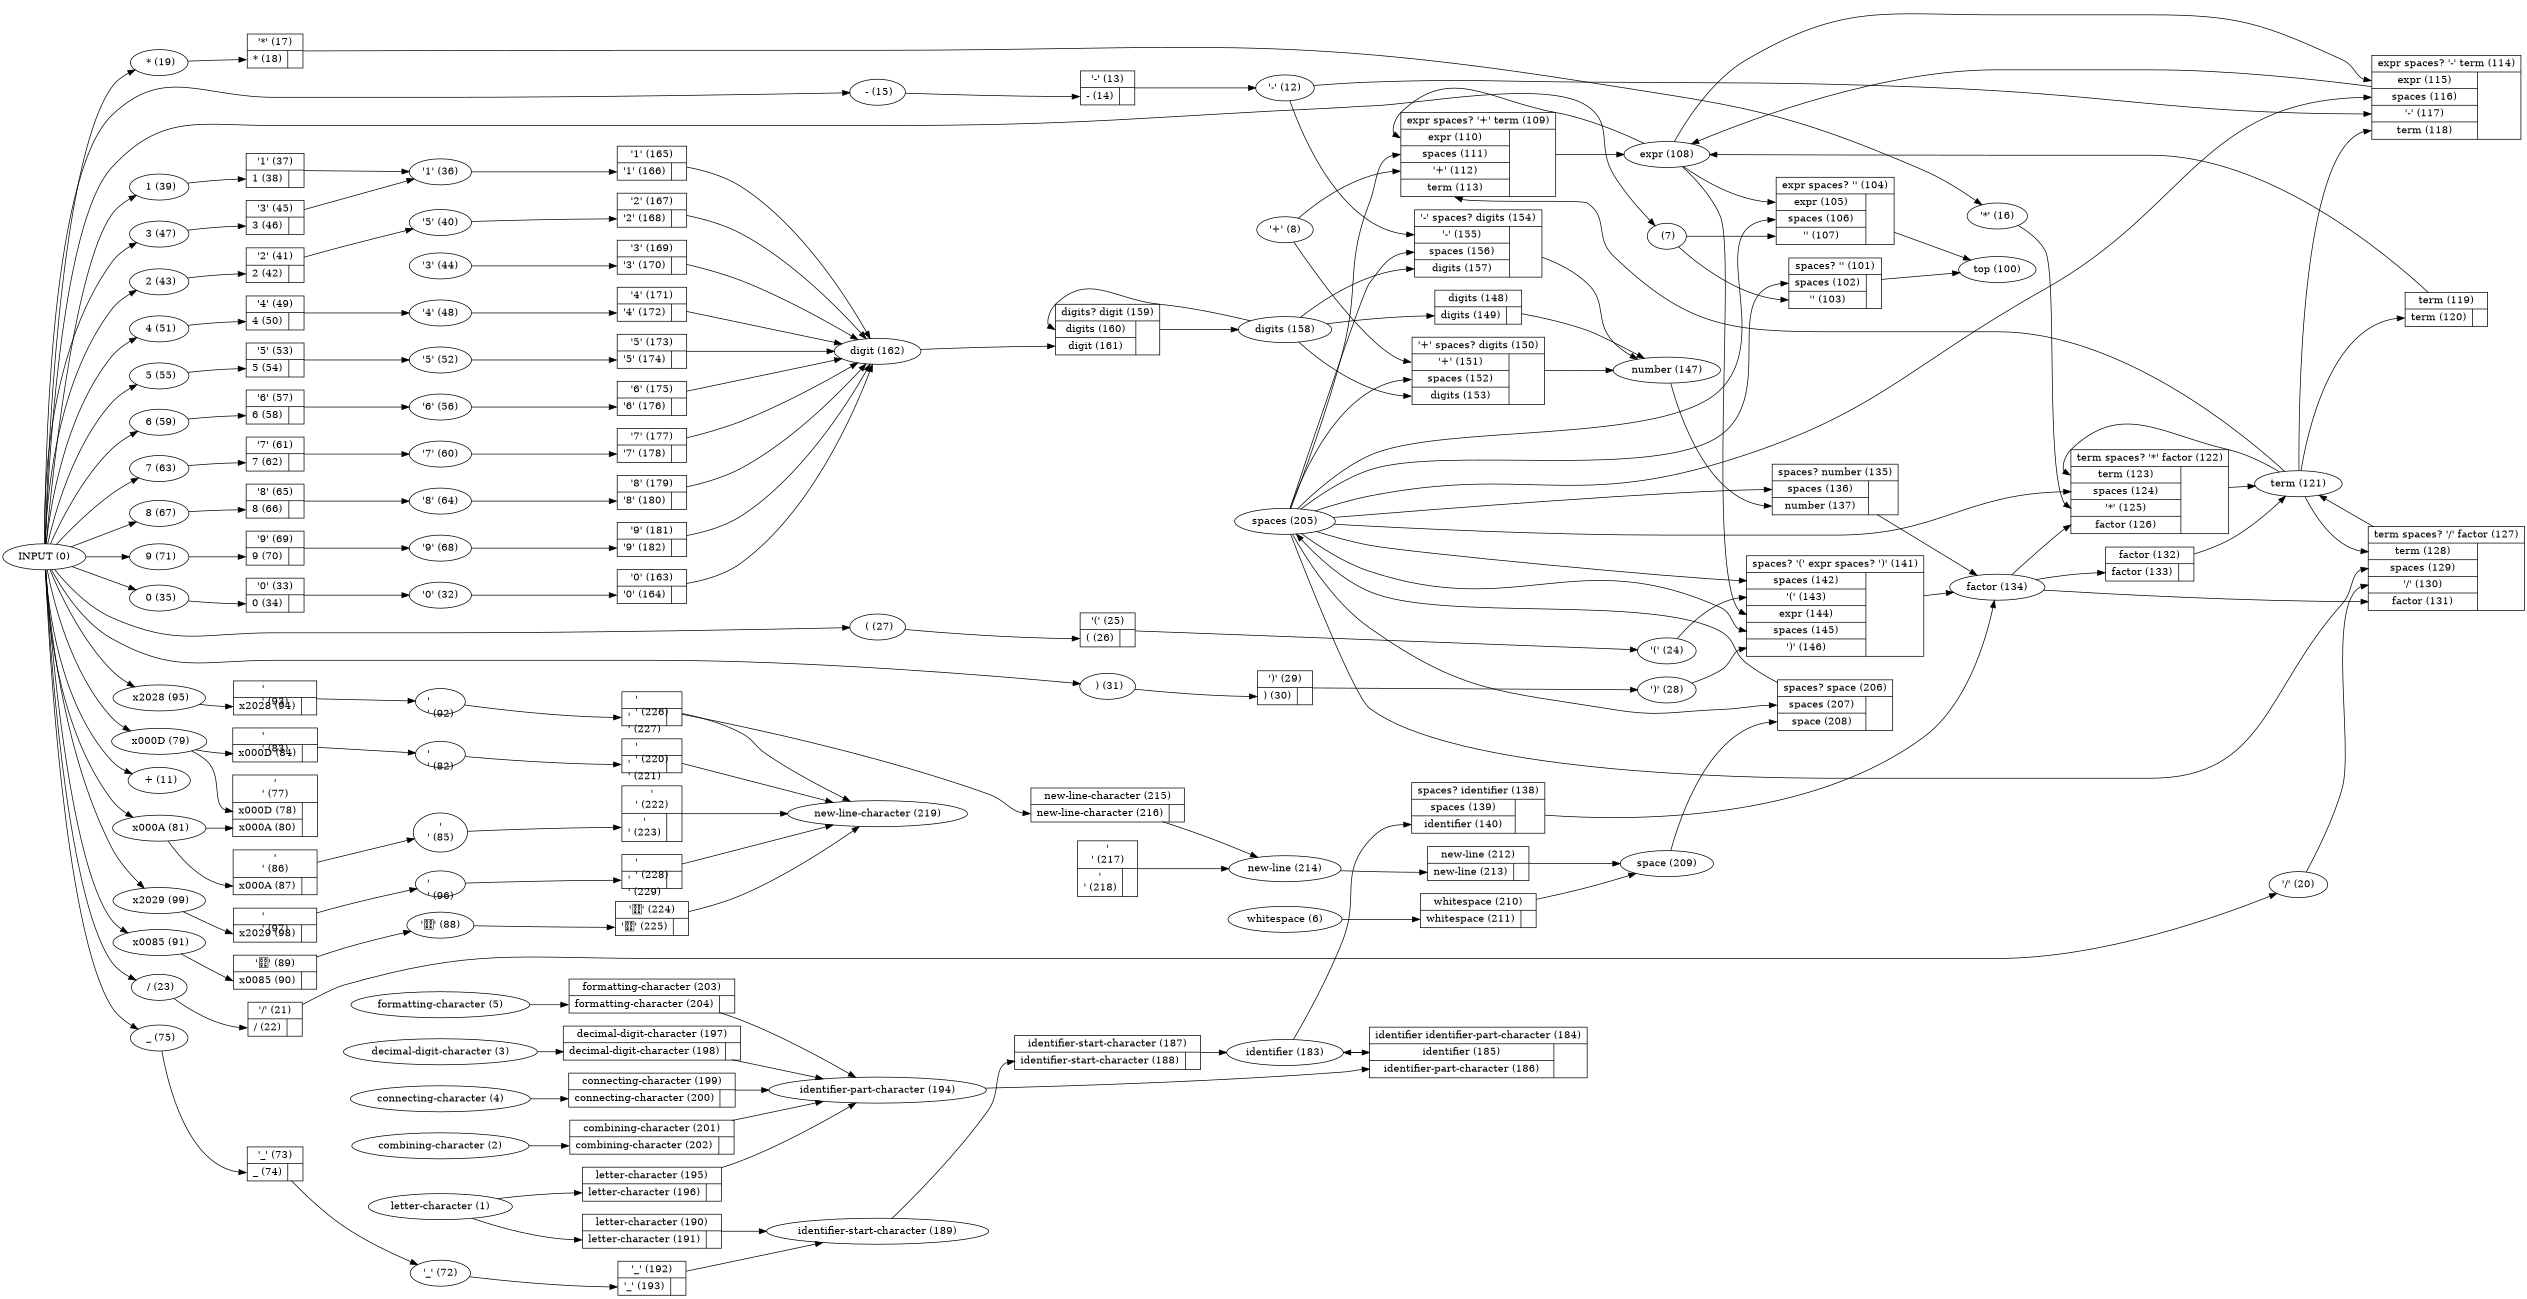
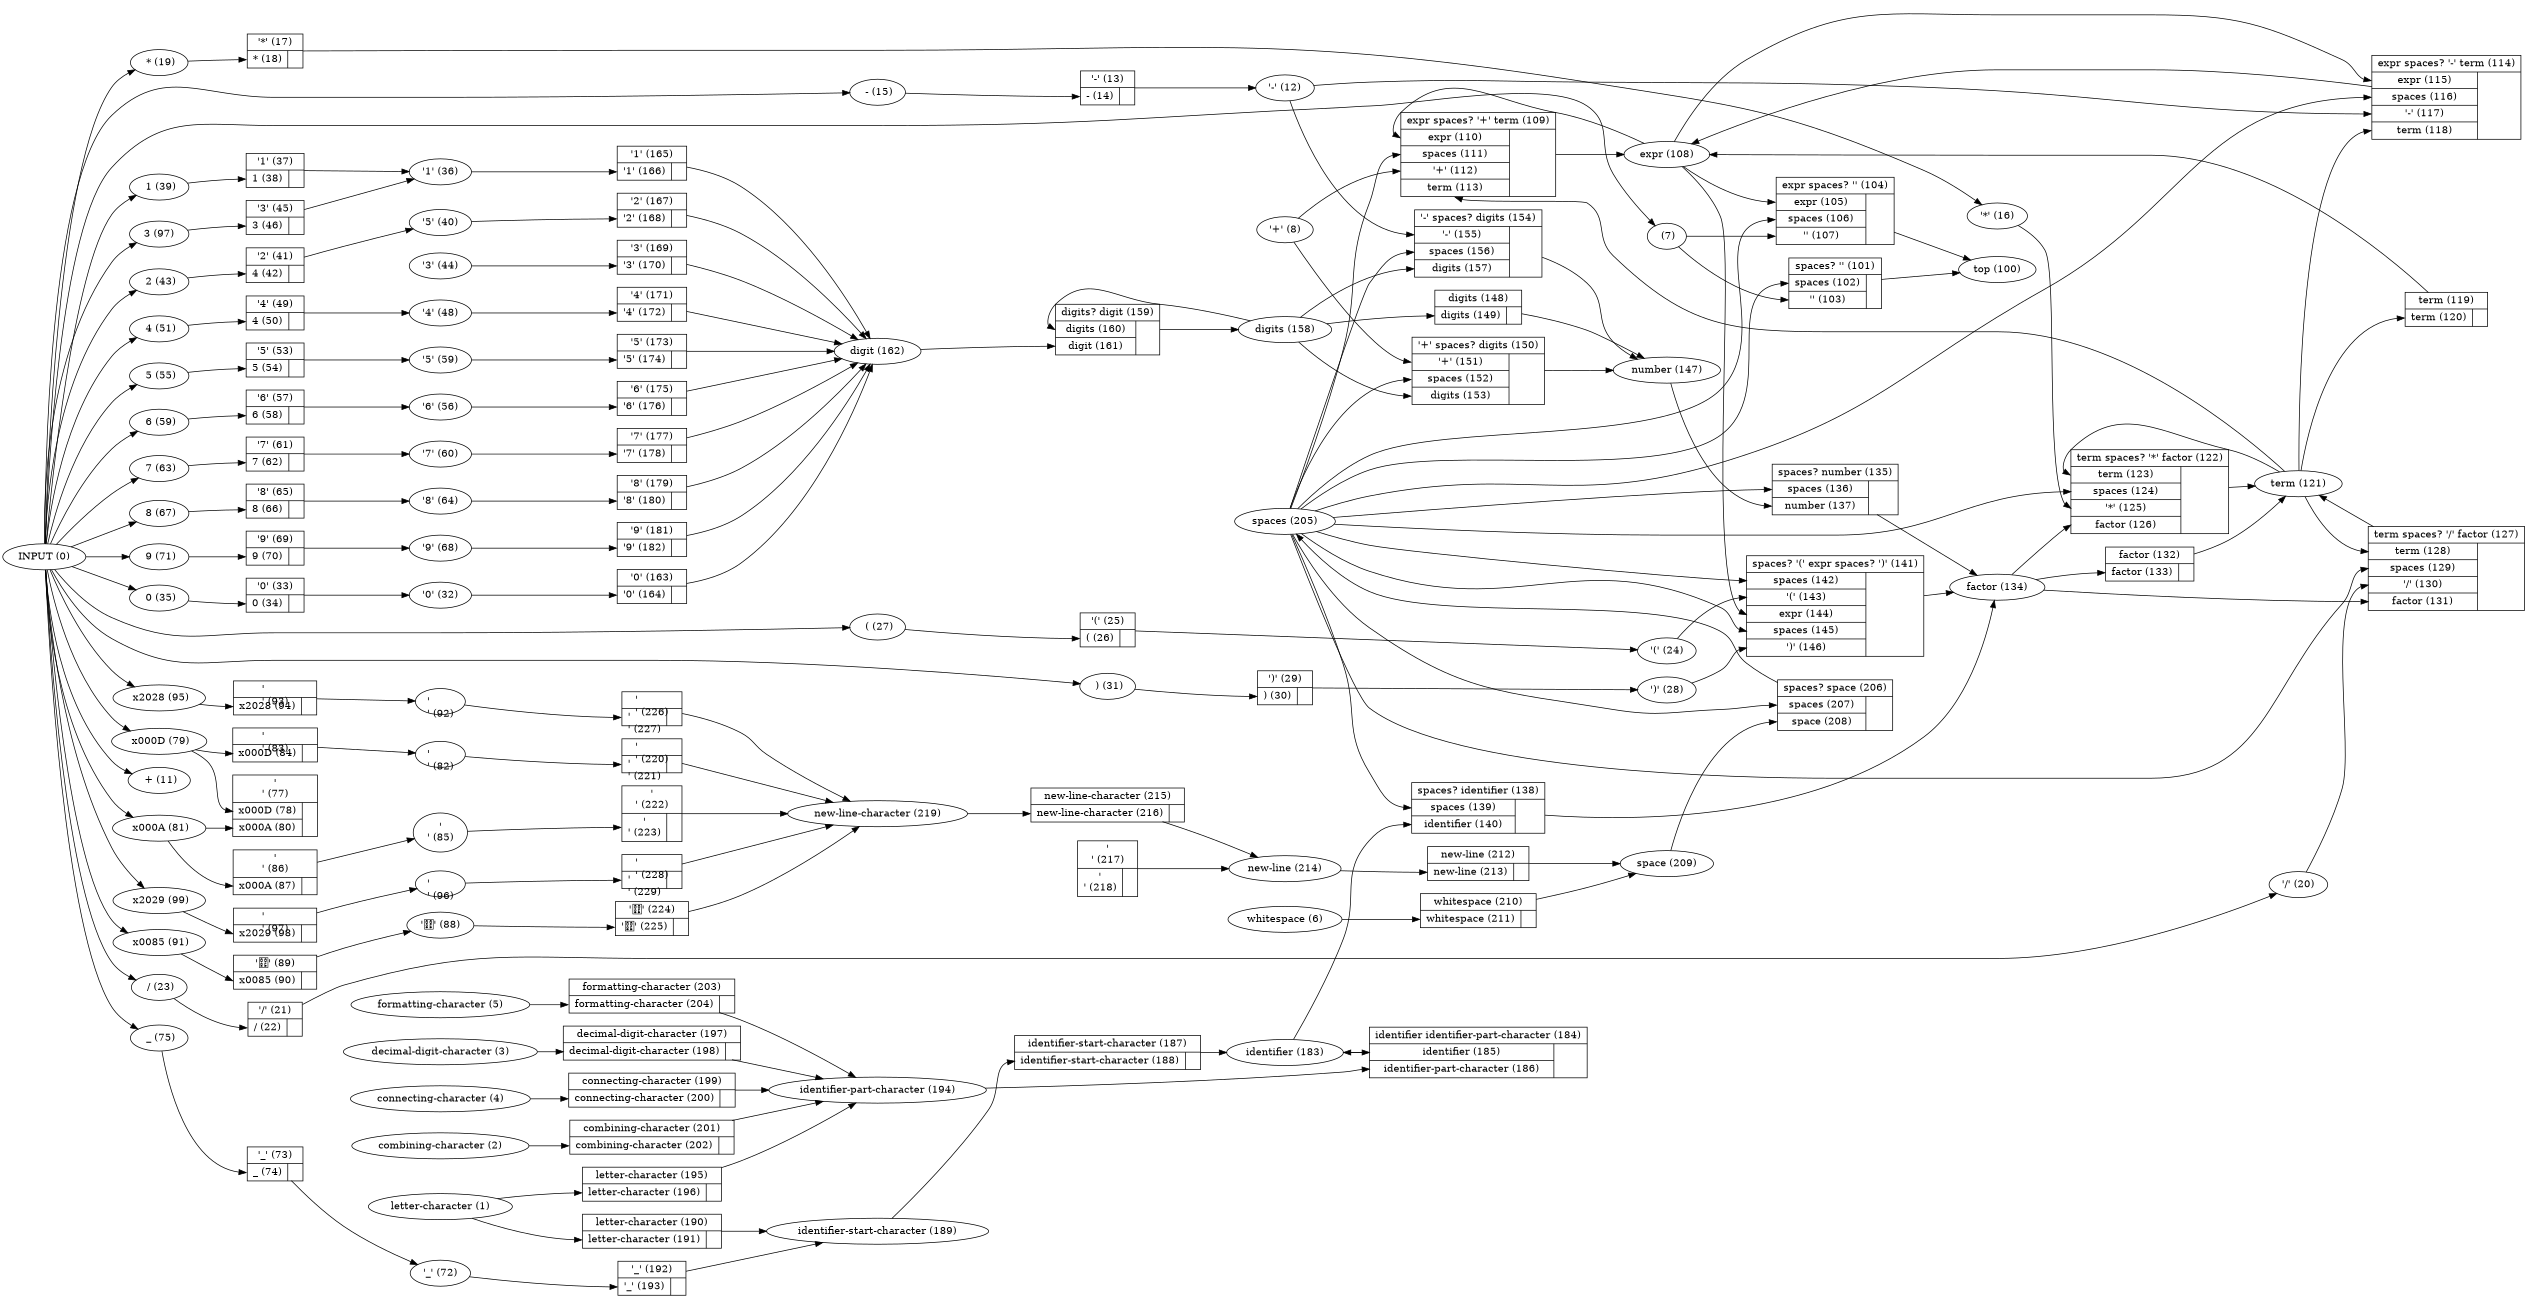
(159, 234) -> (159, 234)
(268, 274) -> (268, 274)
(440, 360) -> (440, 360)
none -> (1348, 683)
(856, 754) -> (995, 814)
